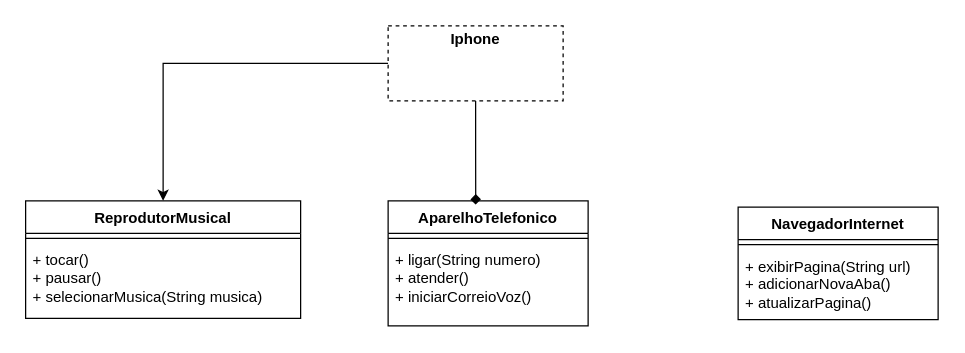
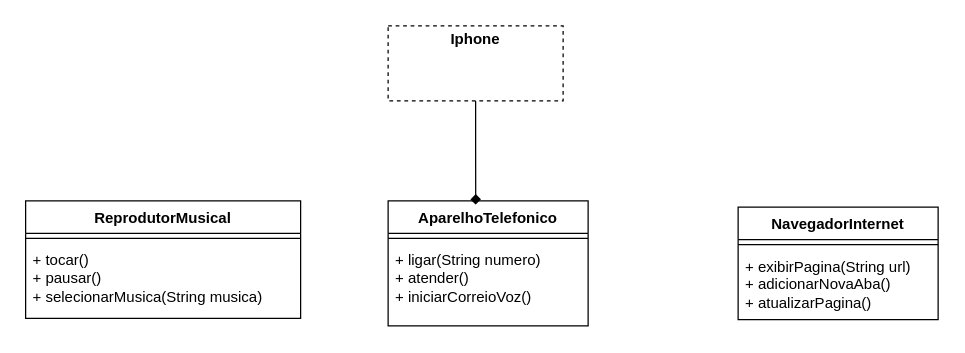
(211, 63) -> none
